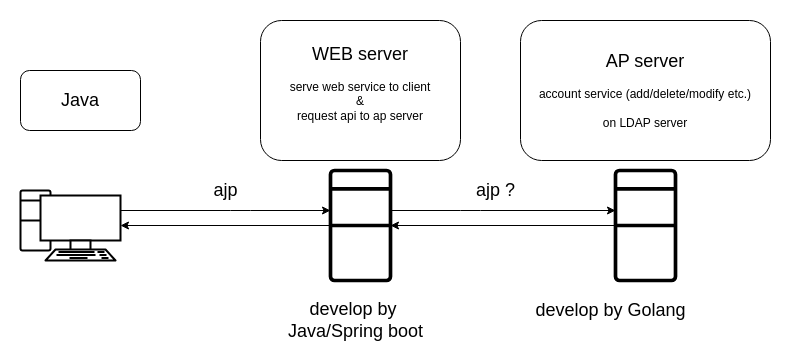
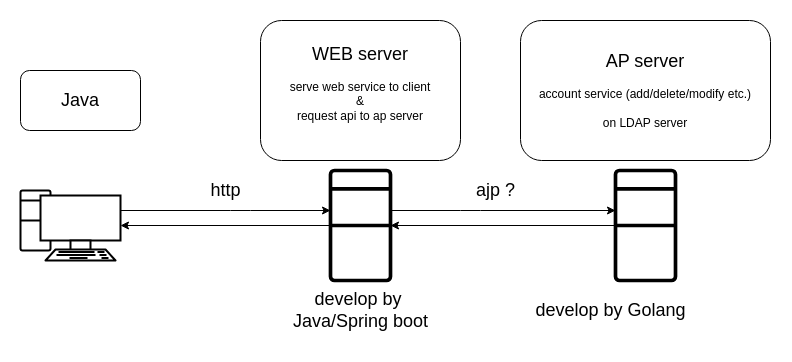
(226, 191) -> (226, 191)
(356, 321) -> (361, 311)
